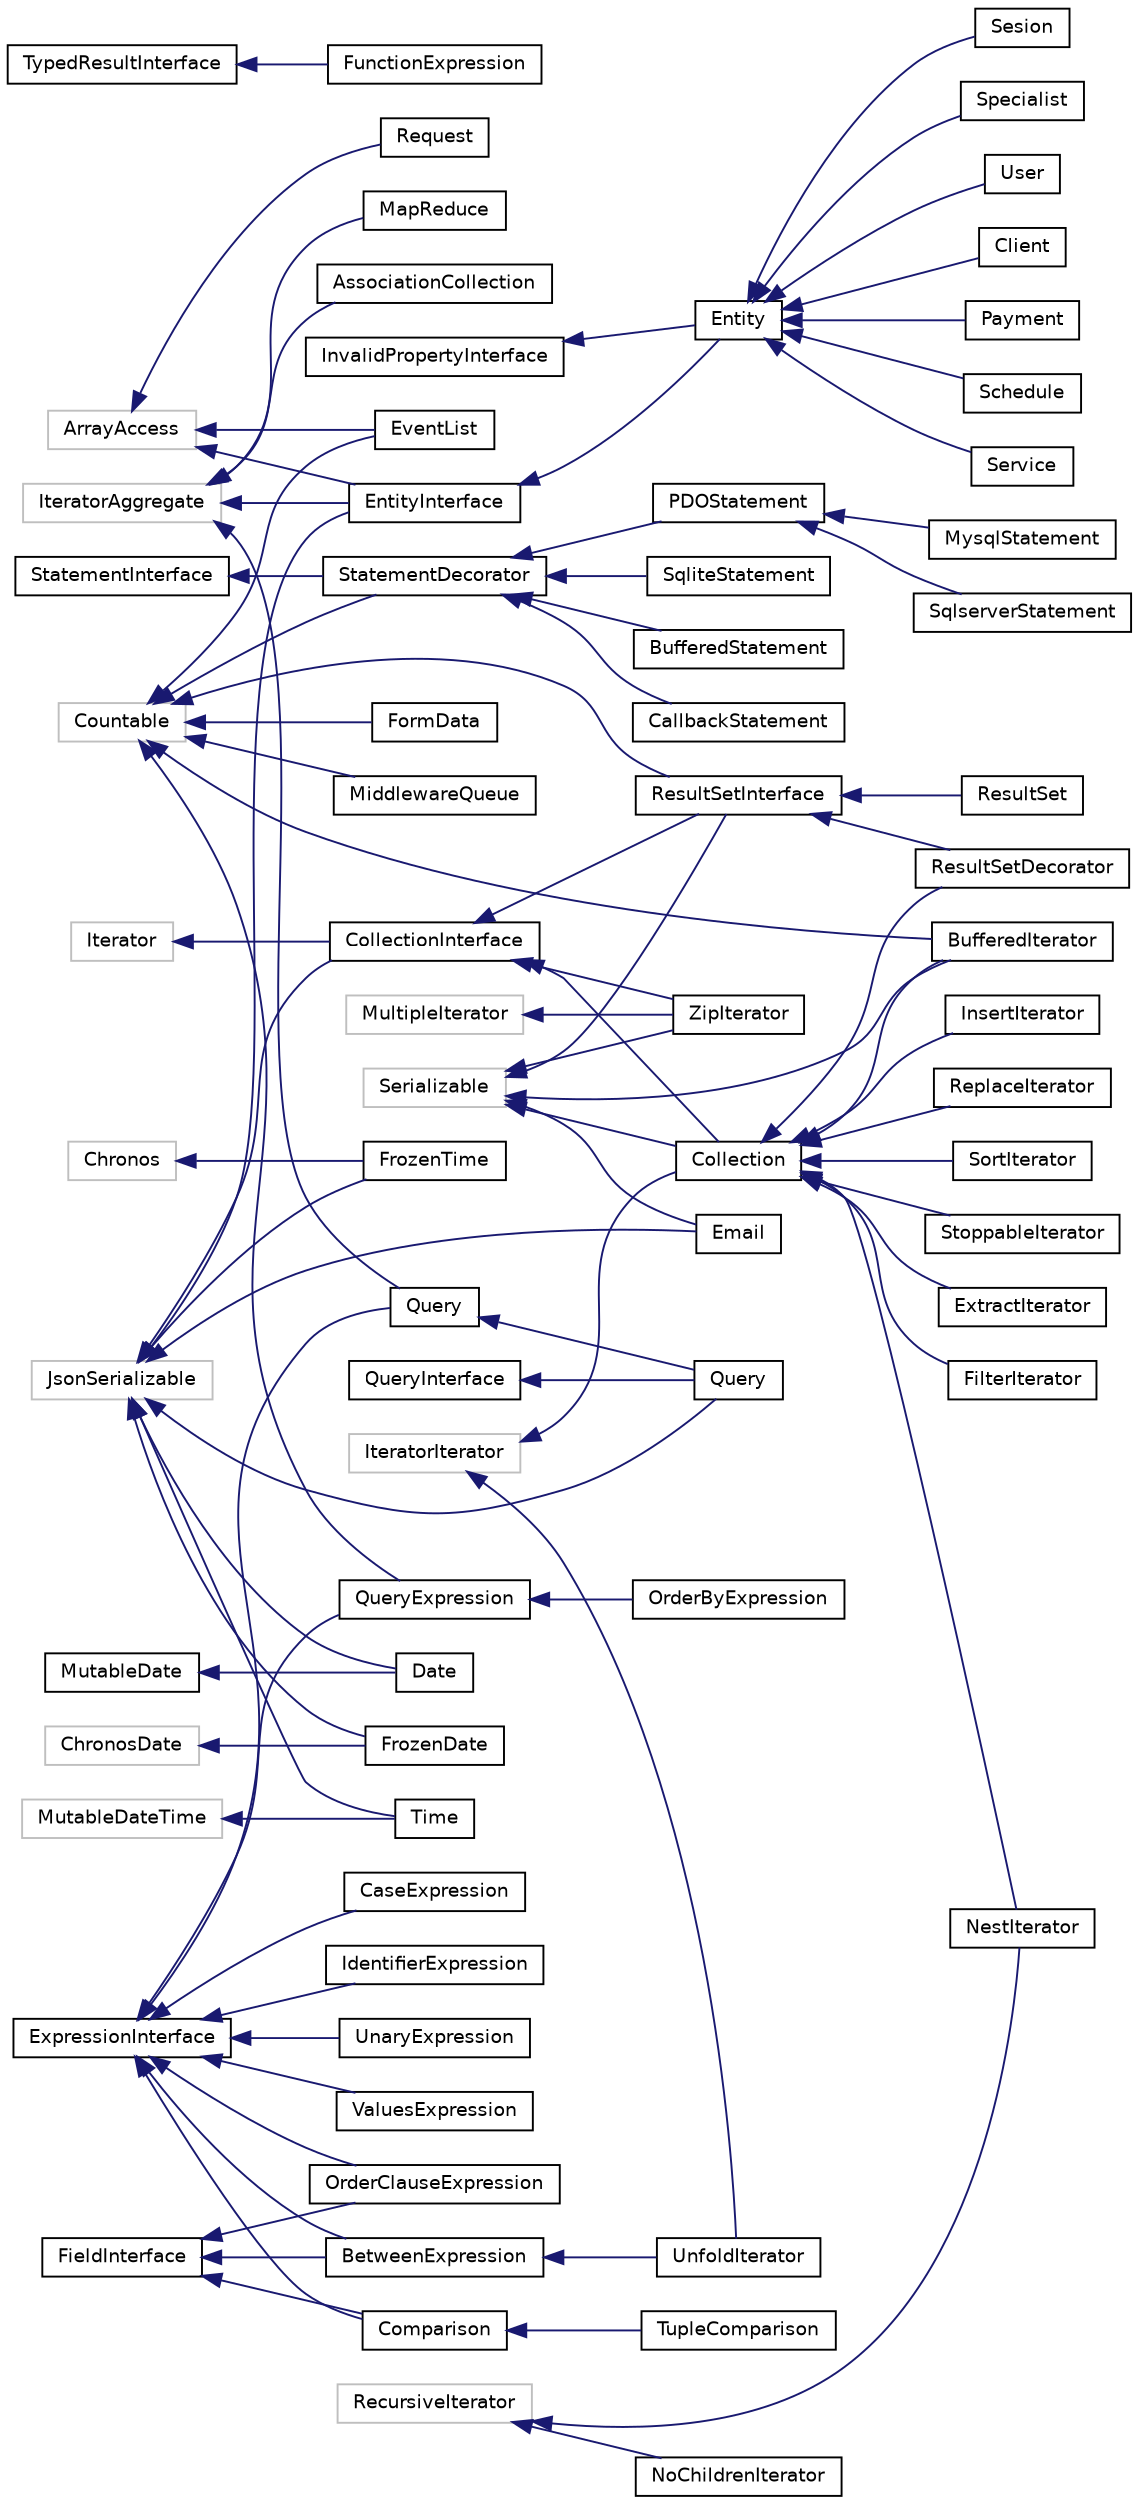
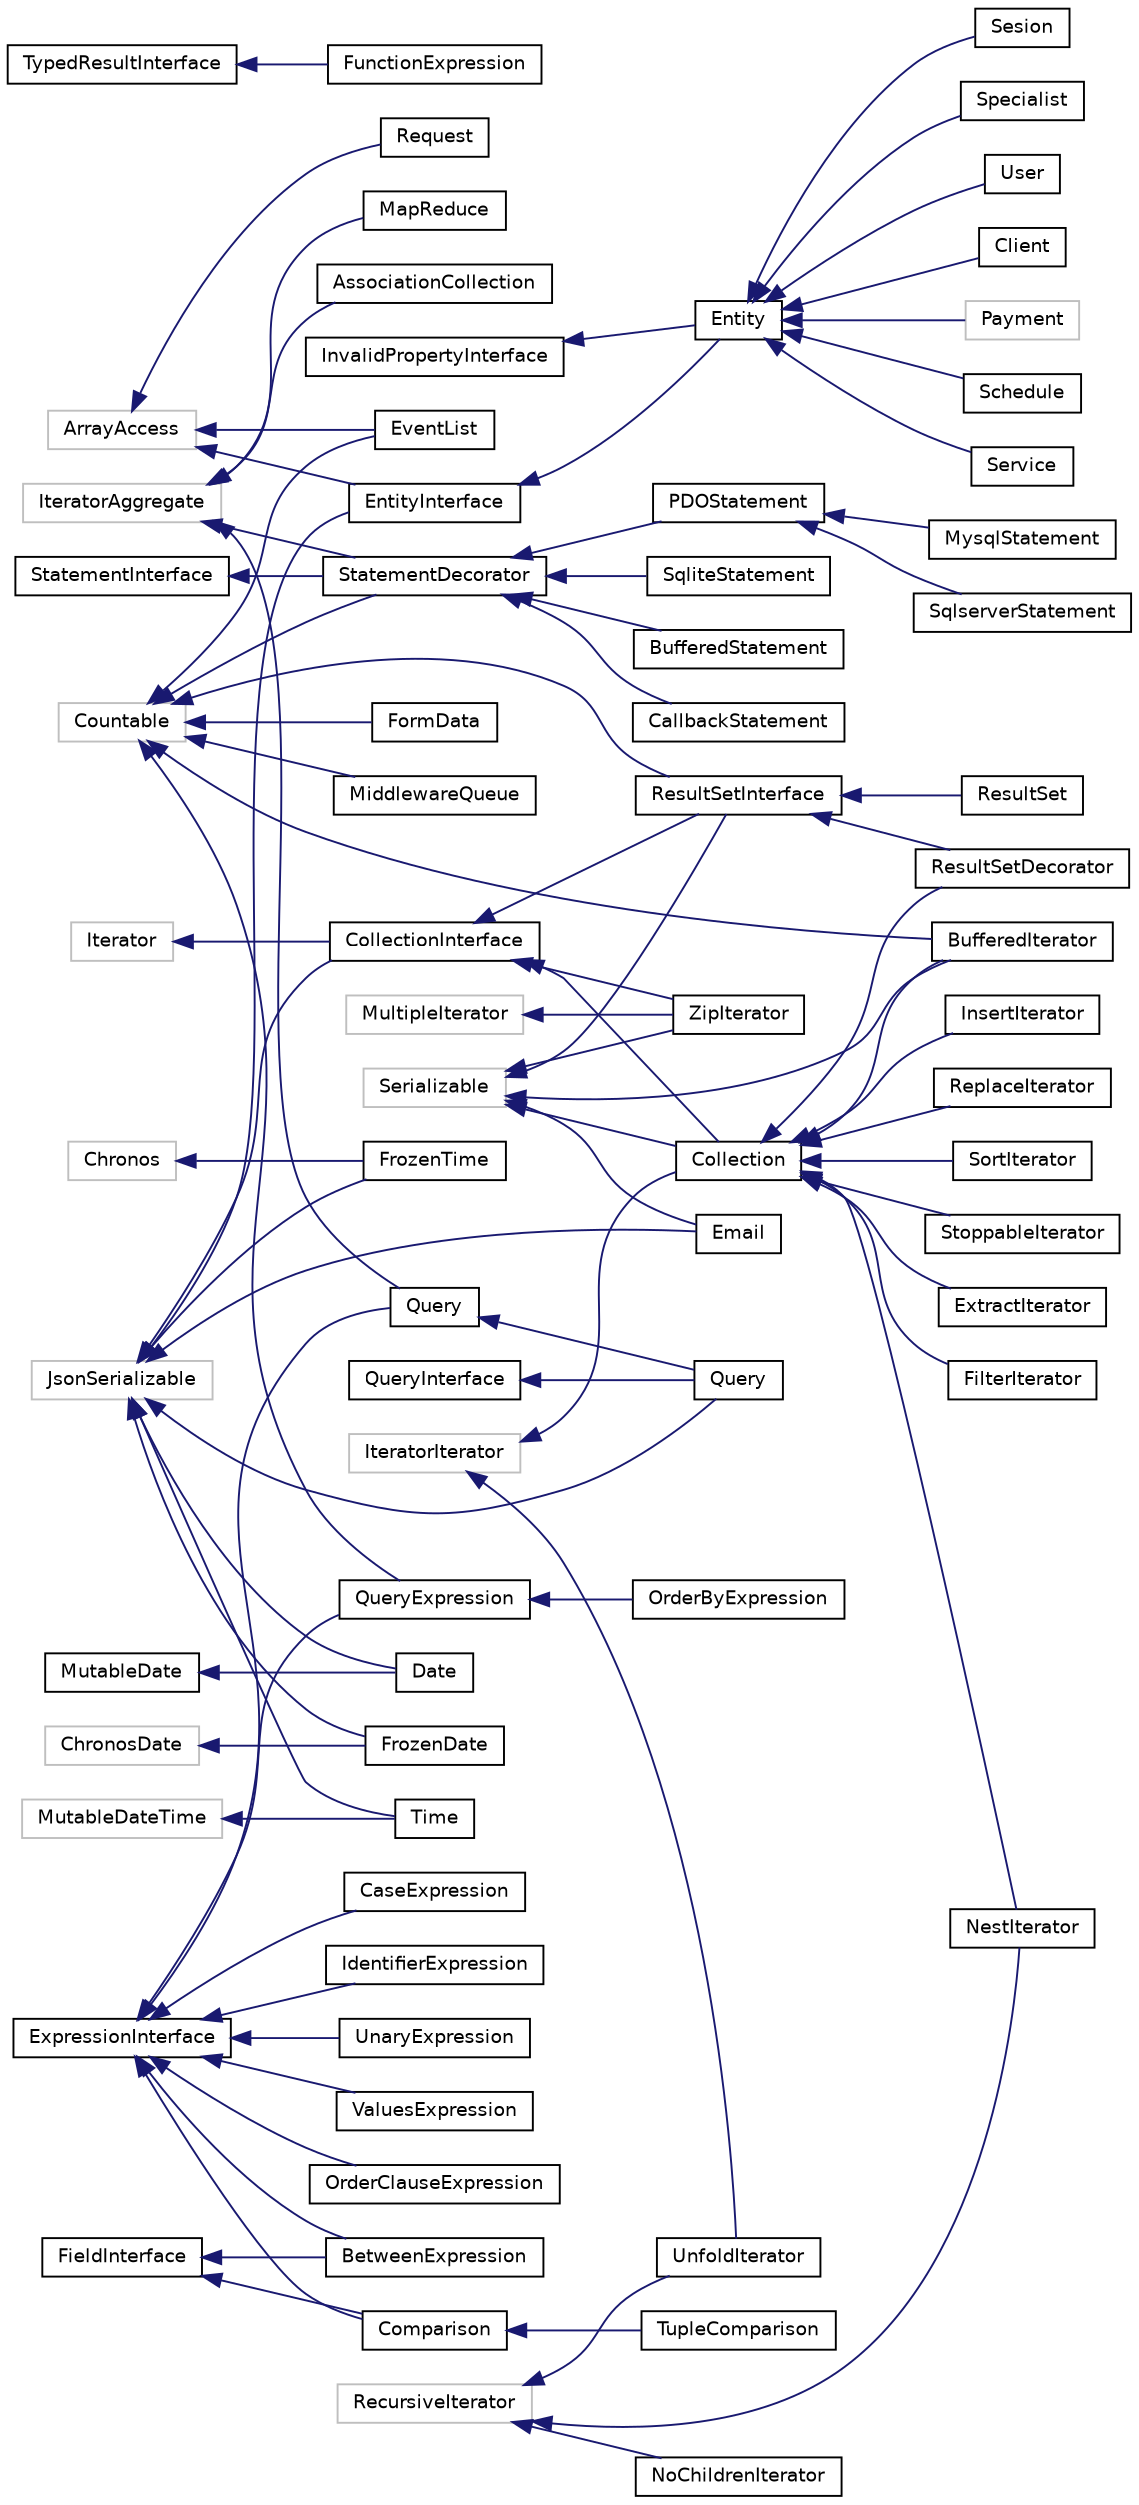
(1022, 320) -> (1022, 320)
(295, 503) -> (288, 542)
(281, 2220) -> none
(610, 2257) -> (608, 2317)
